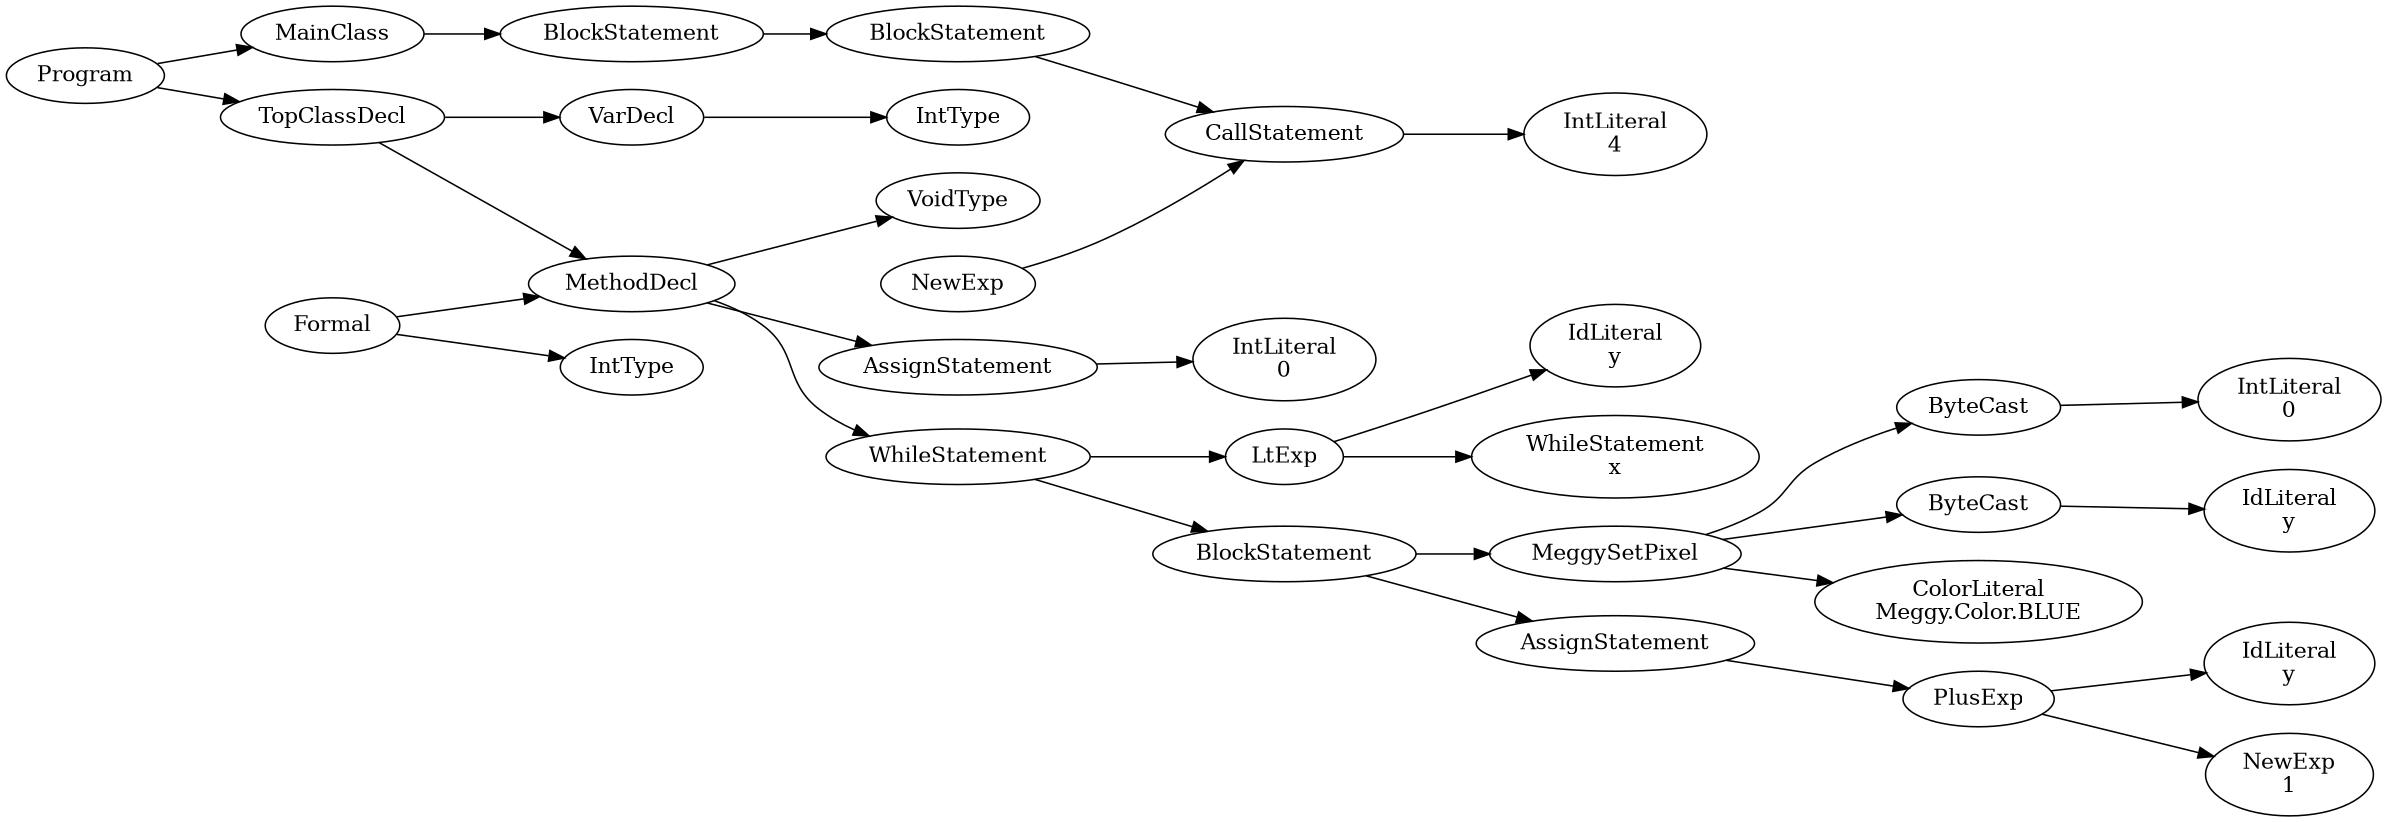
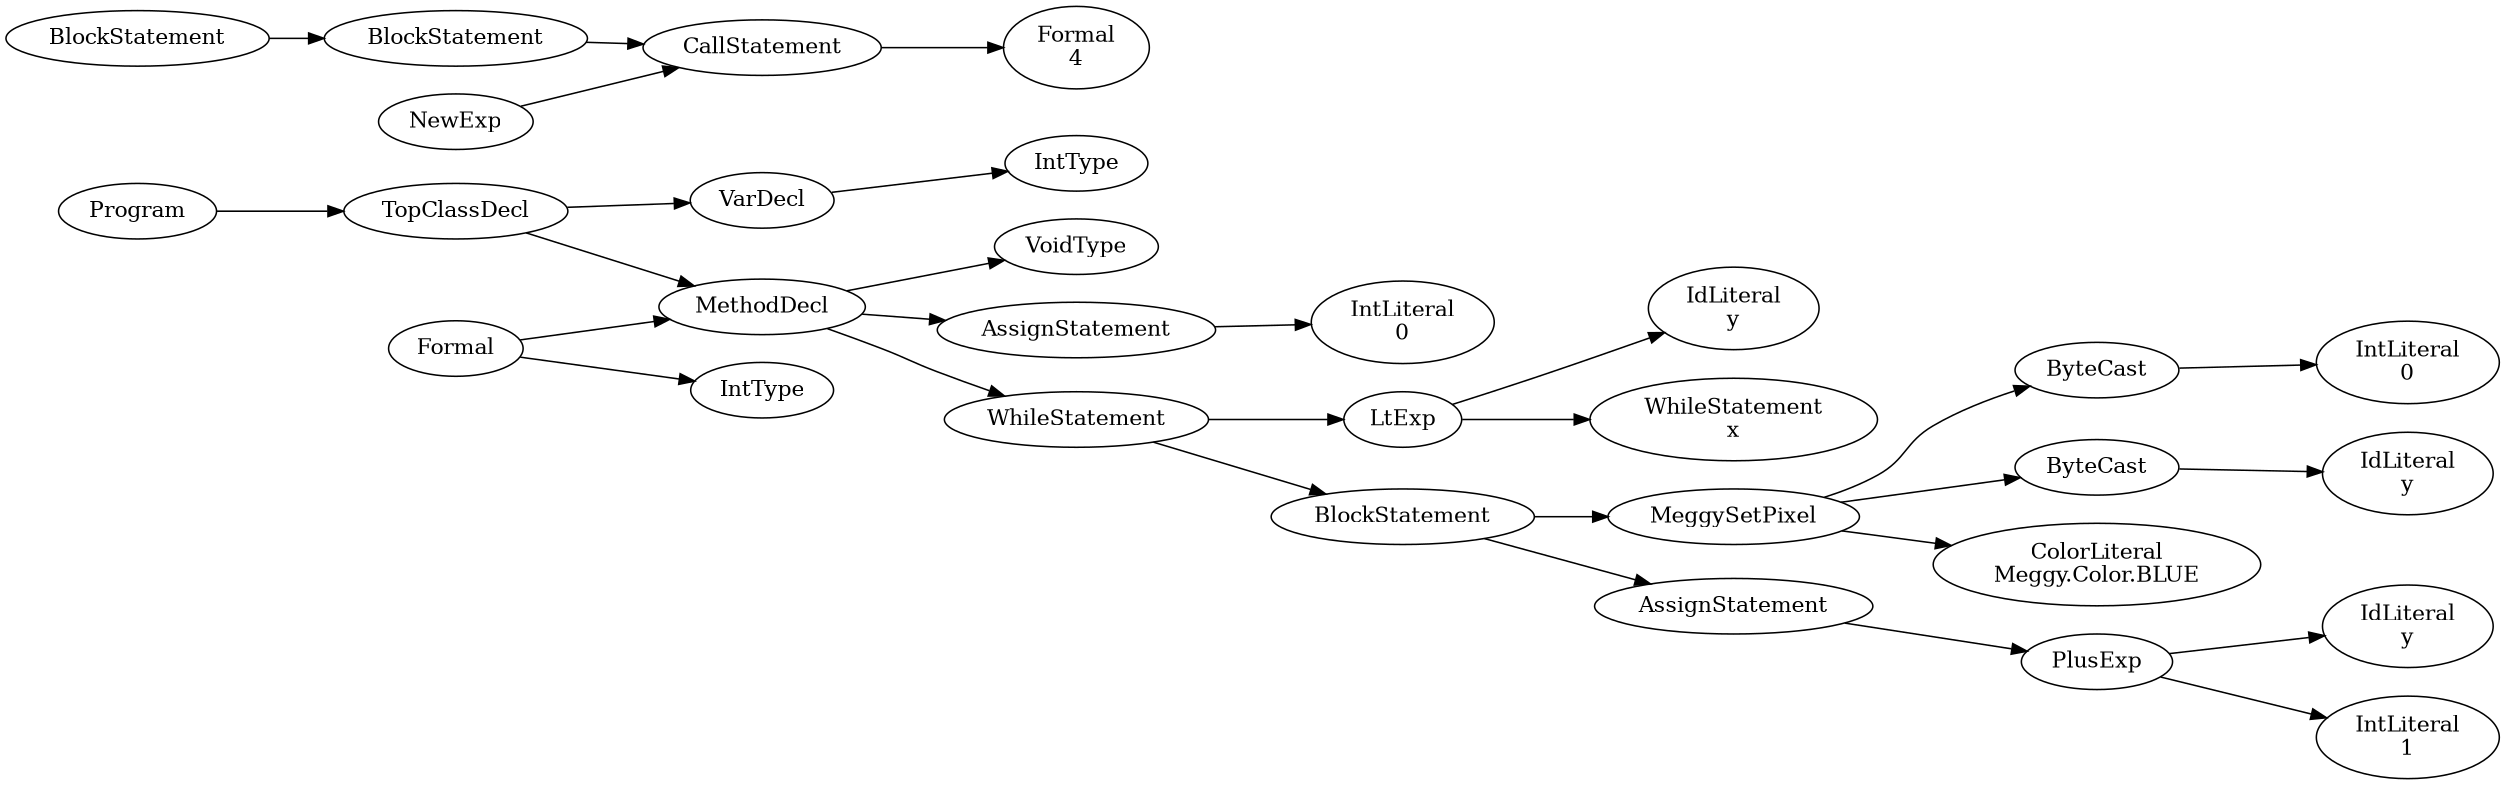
(332, 34) -> none
(1615, 134) -> (1076, 48)
(2289, 775) -> (2408, 737)
